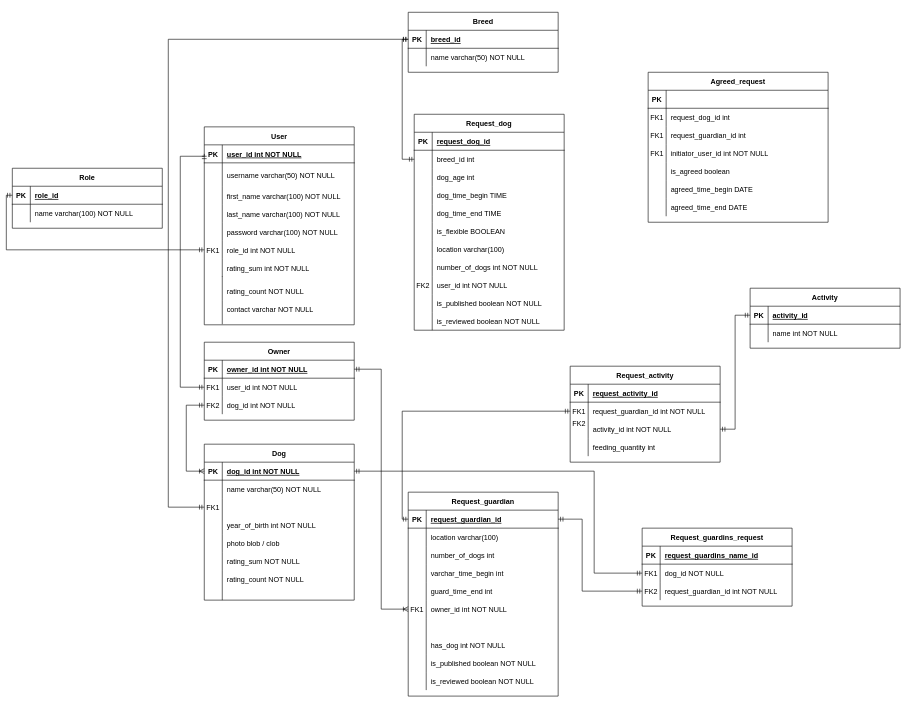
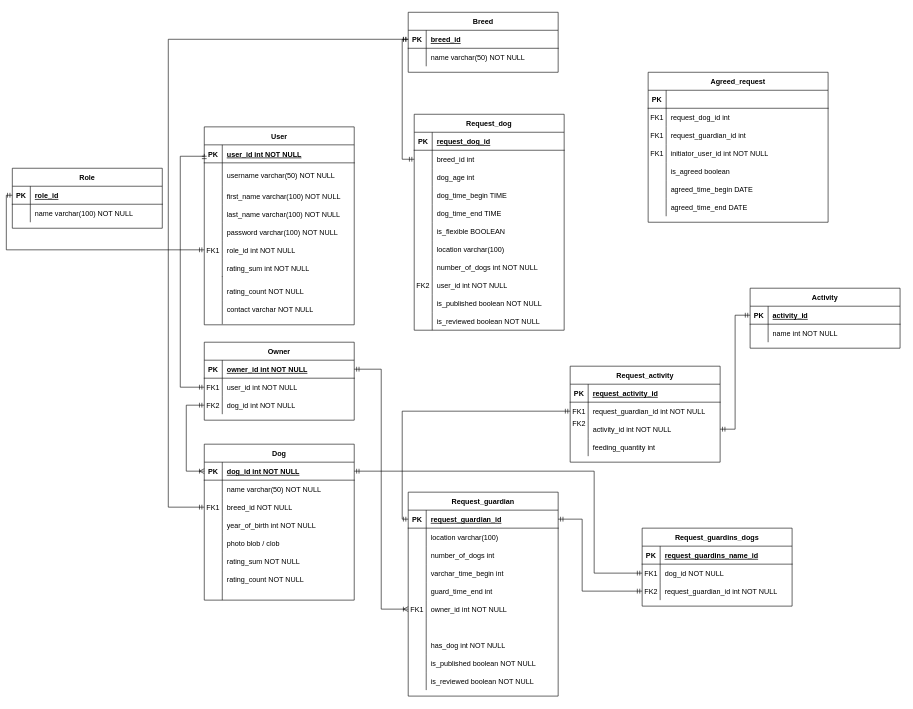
none -> (288, 507)
(717, 538) -> (717, 538)
